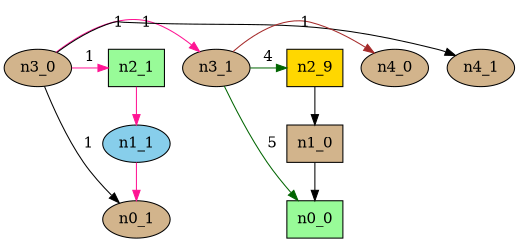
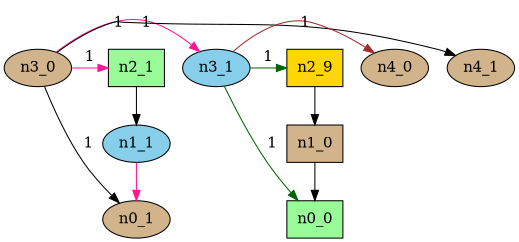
(268, 57) -> (268, 57)
(216, 68) -> (216, 68)
(136, 101) -> (136, 101)
(272, 144) -> (272, 144)
